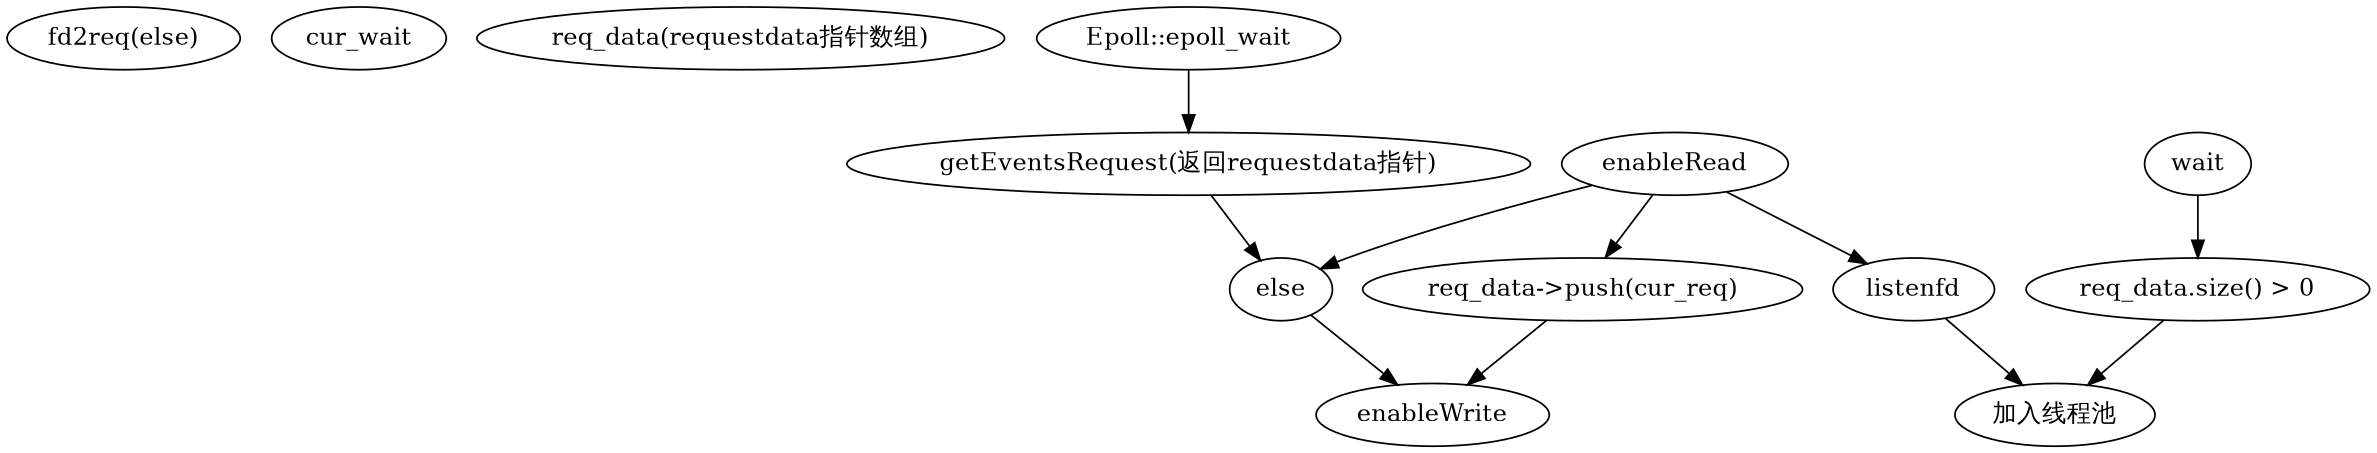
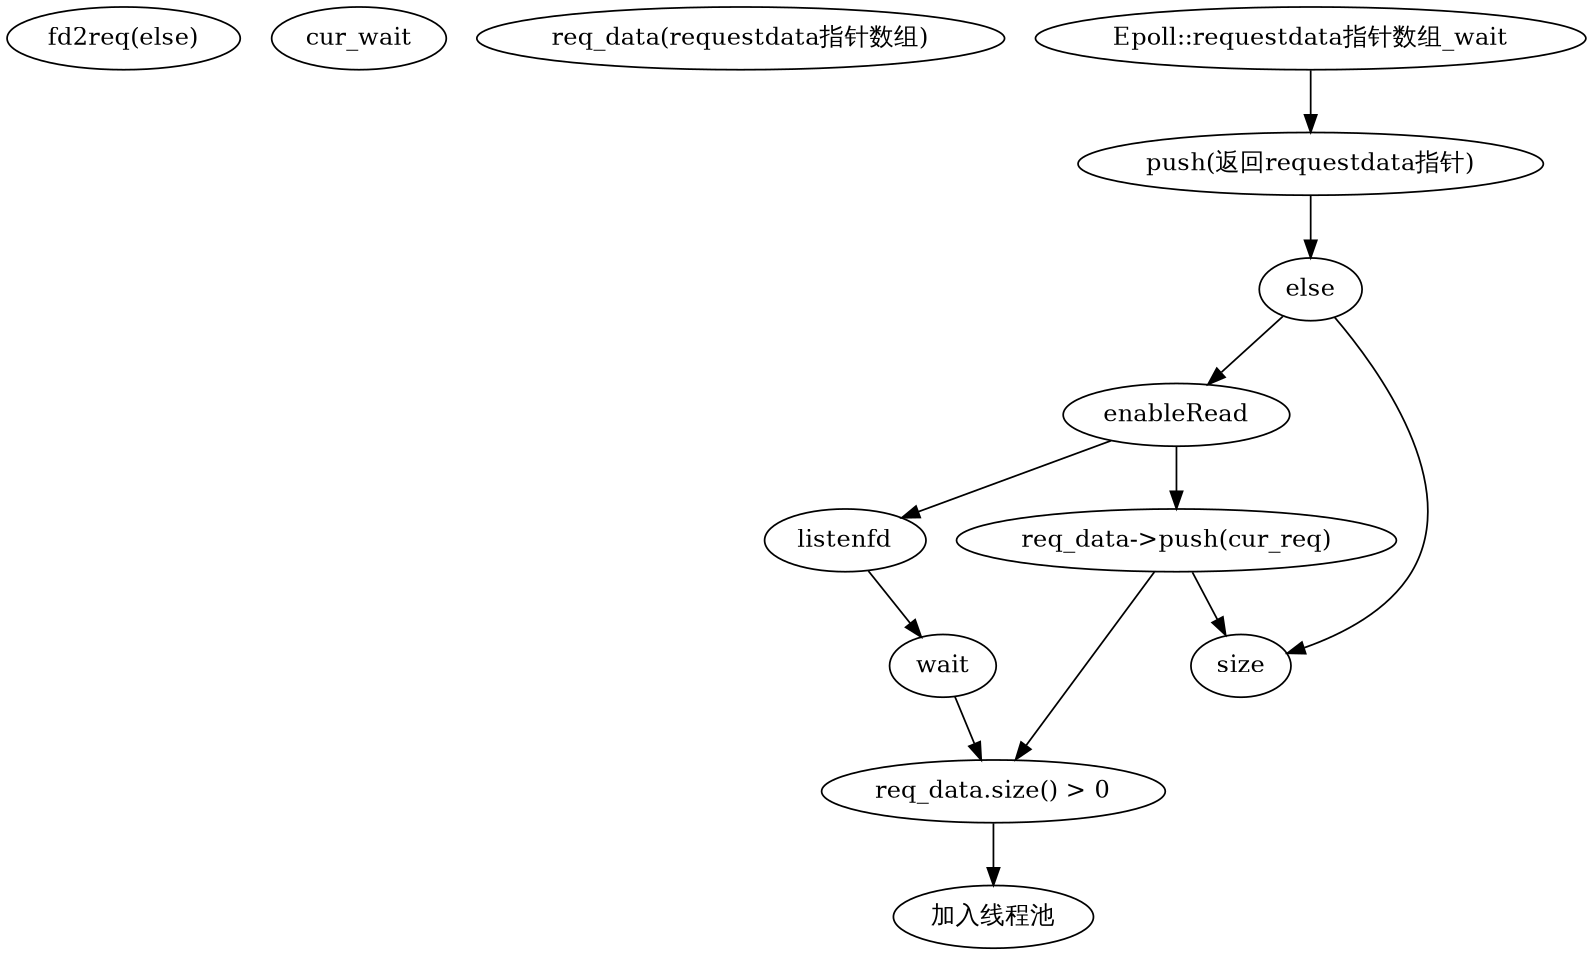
(1189, 38) -> (1311, 38)
(1189, 164) -> (1311, 164)
(1464, 220) -> (1252, 344)
(1977, 346) -> (889, 597)
(1433, 415) -> (1241, 666)
none -> (1090, 659)
